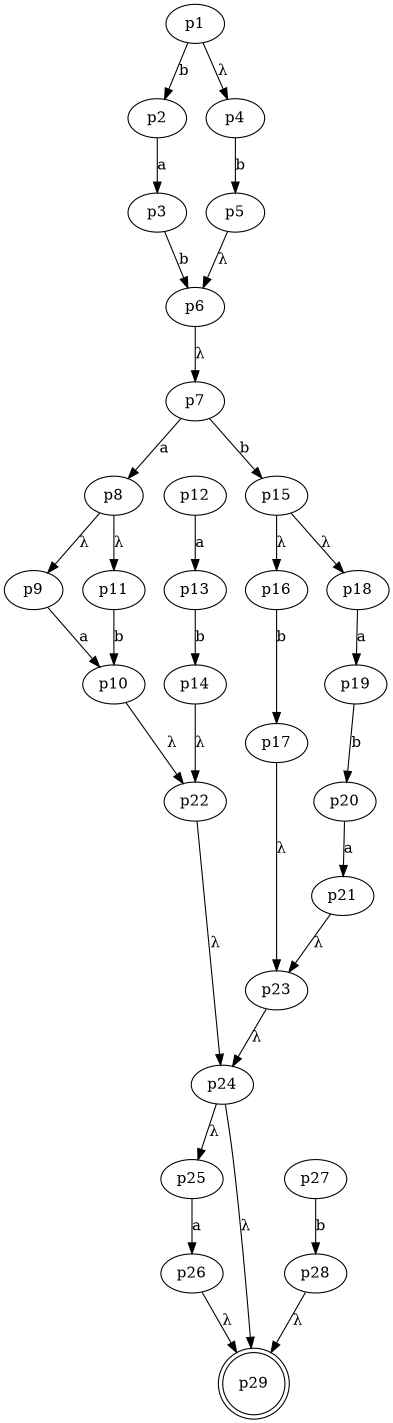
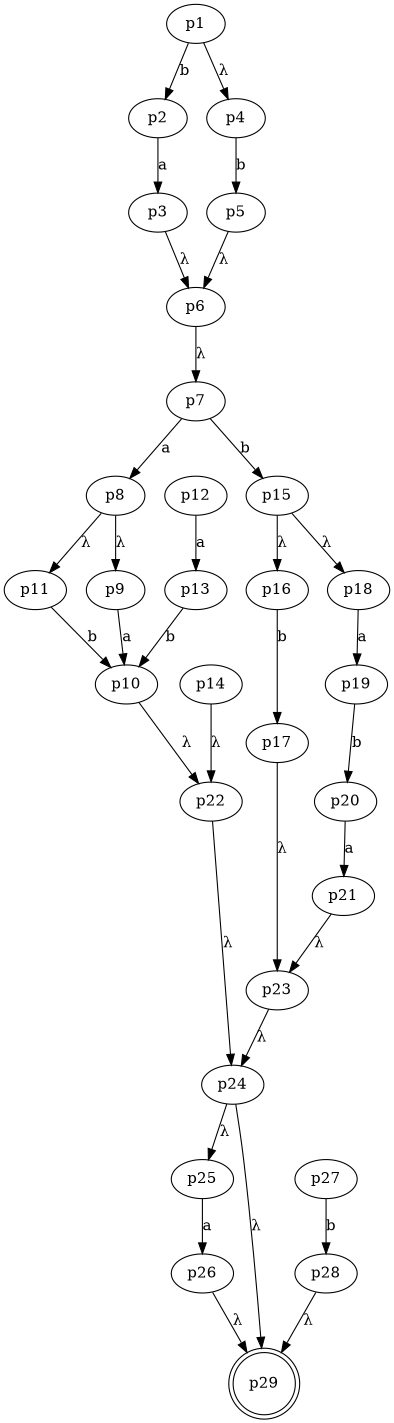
(184, 260) -> (185, 260)
(195, 632) -> (164, 633)
